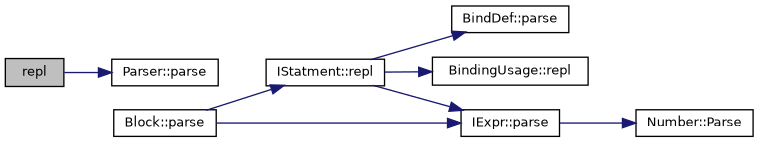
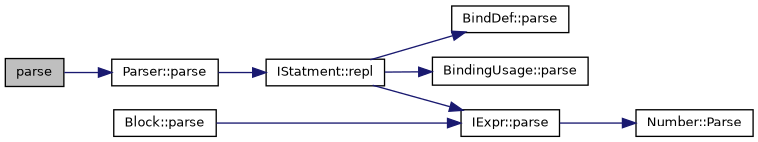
(510, 71) -> (510, 71)
(35, 73) -> (35, 73)
(239, 100) -> (236, 73)
